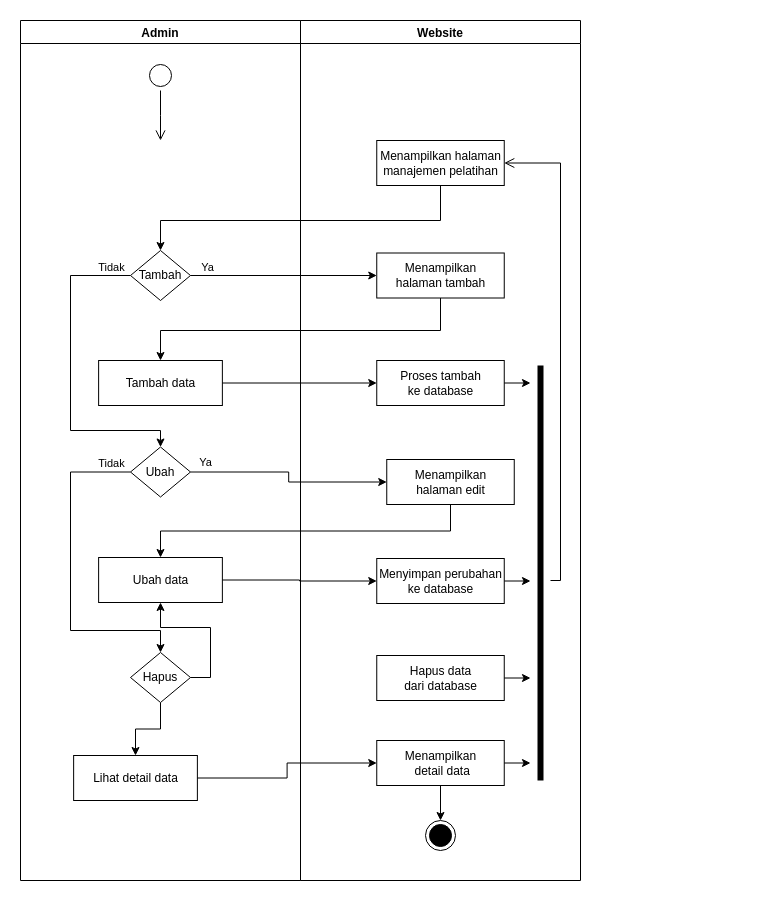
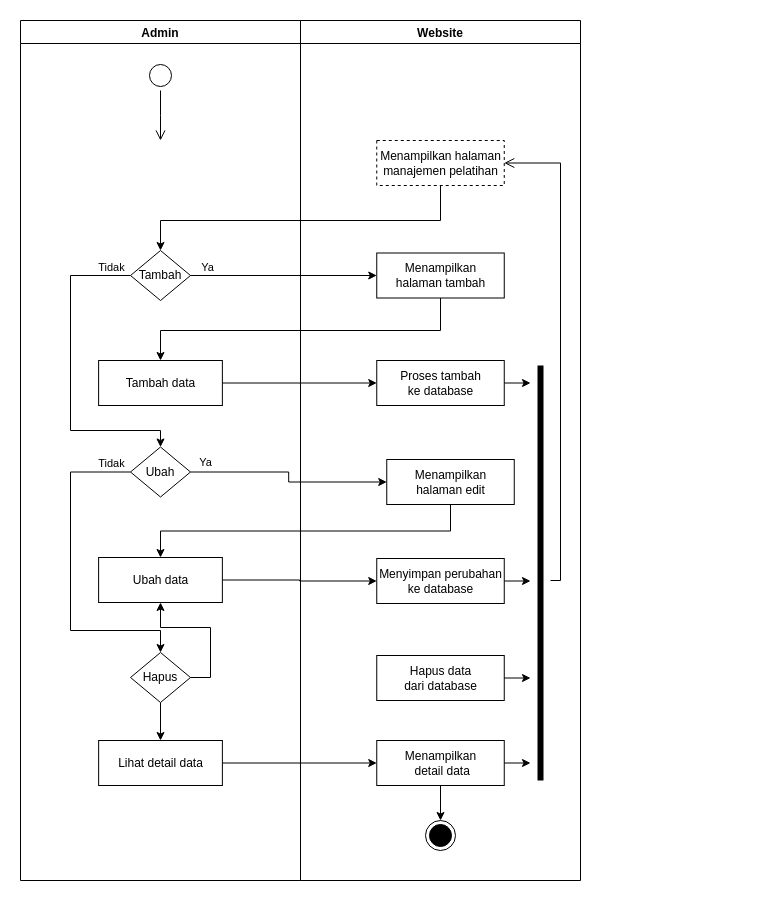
(441, 163) -> (441, 163)
(136, 778) -> (161, 763)
